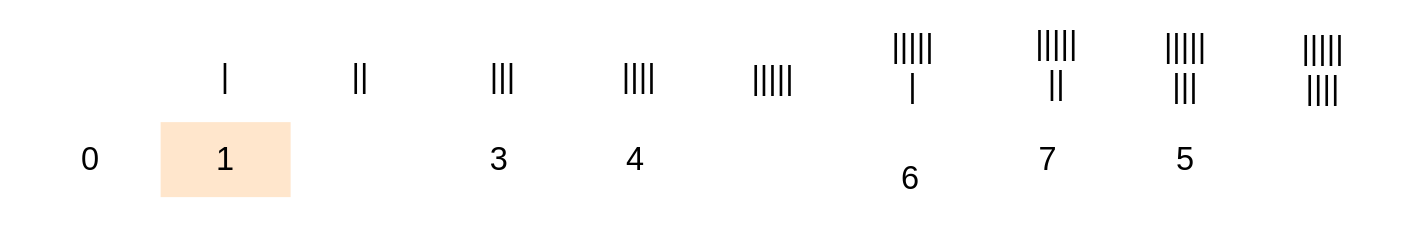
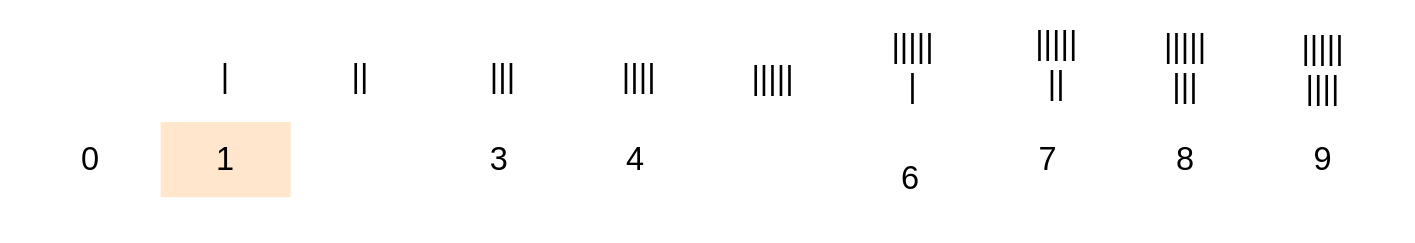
(1186, 159) -> (1186, 159)
none -> (1323, 159)
